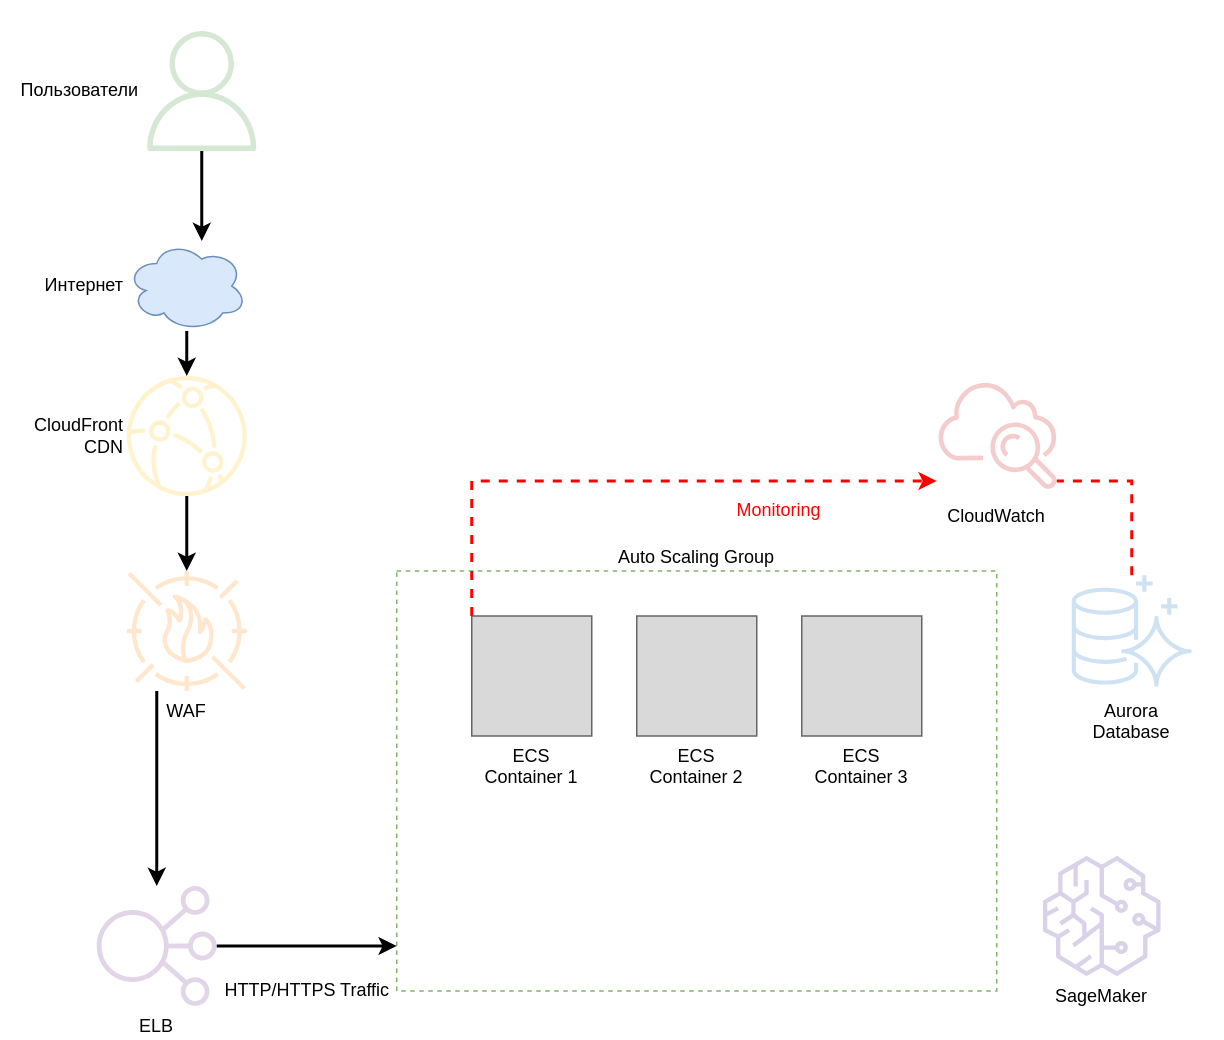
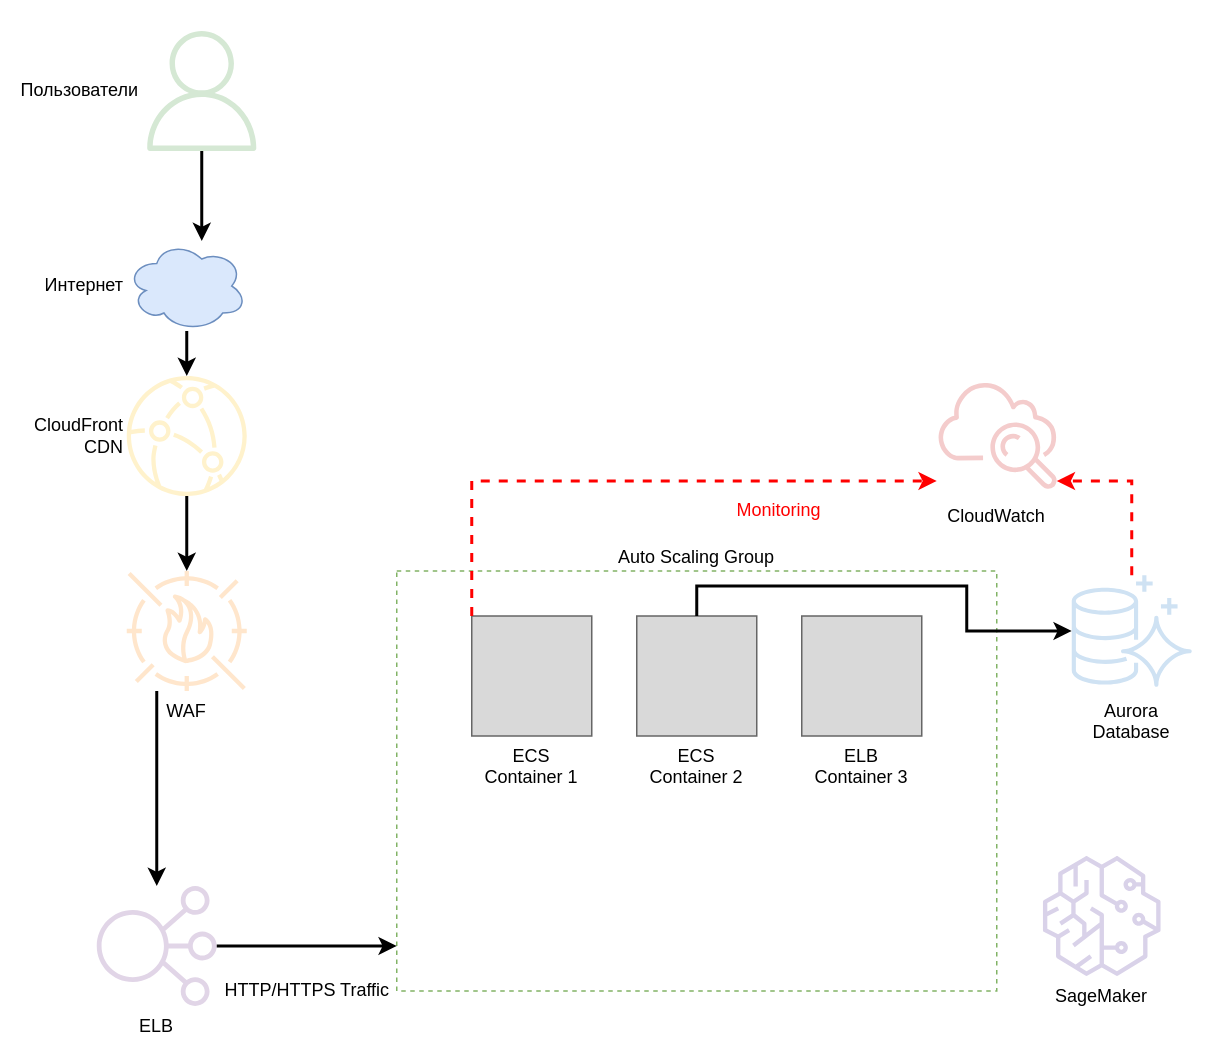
(1065, 481) -> (1071, 481)
none -> (885, 586)
(862, 768) -> (862, 768)
